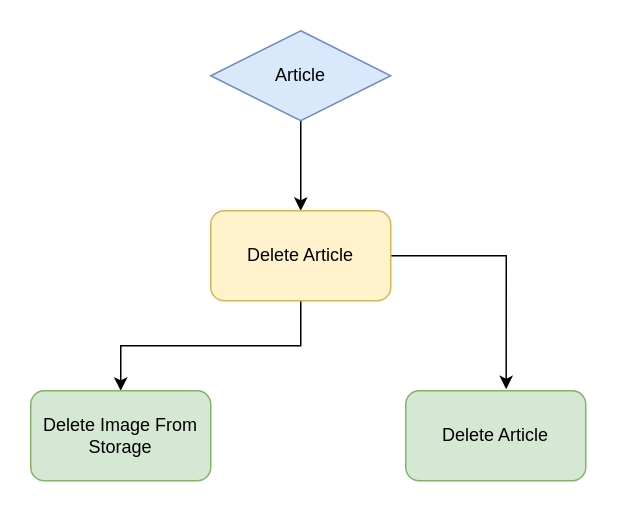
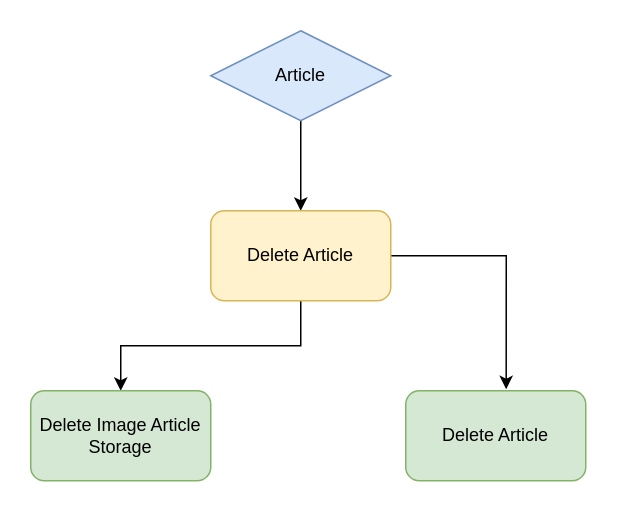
(121, 436) -> (121, 436)
